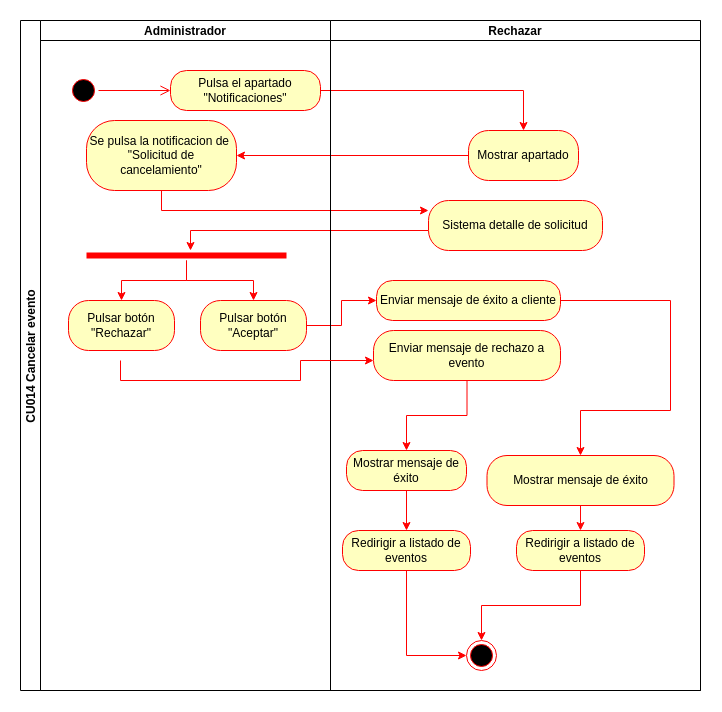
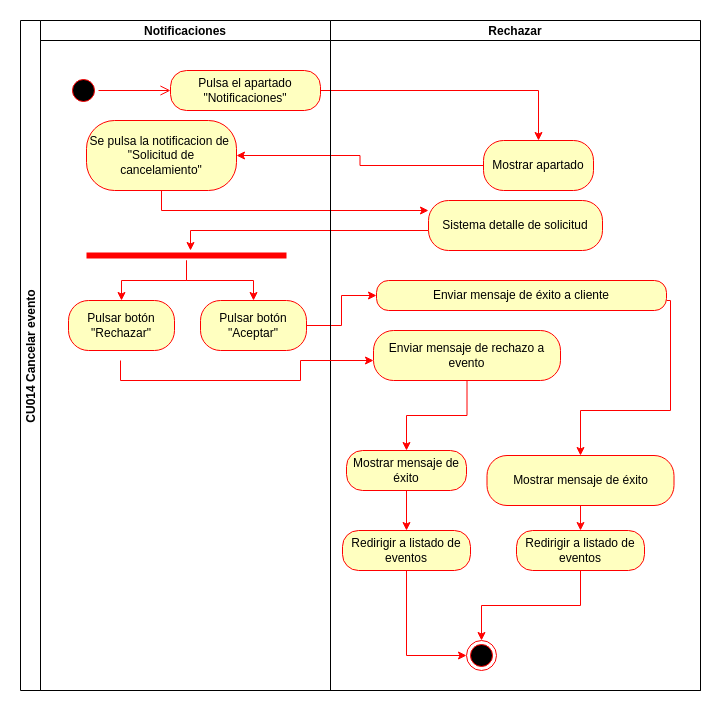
(185, 31) -> (185, 31)
(524, 156) -> (539, 166)
(469, 301) -> (522, 296)
